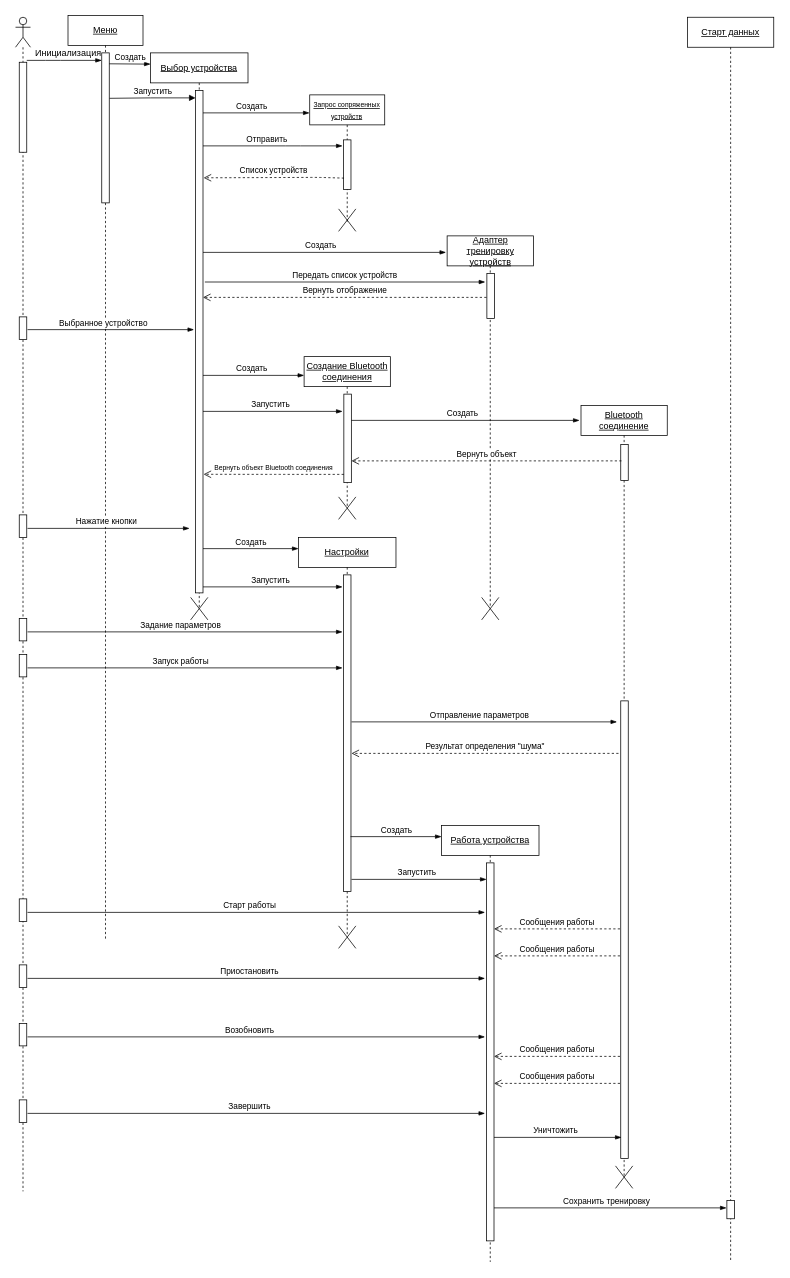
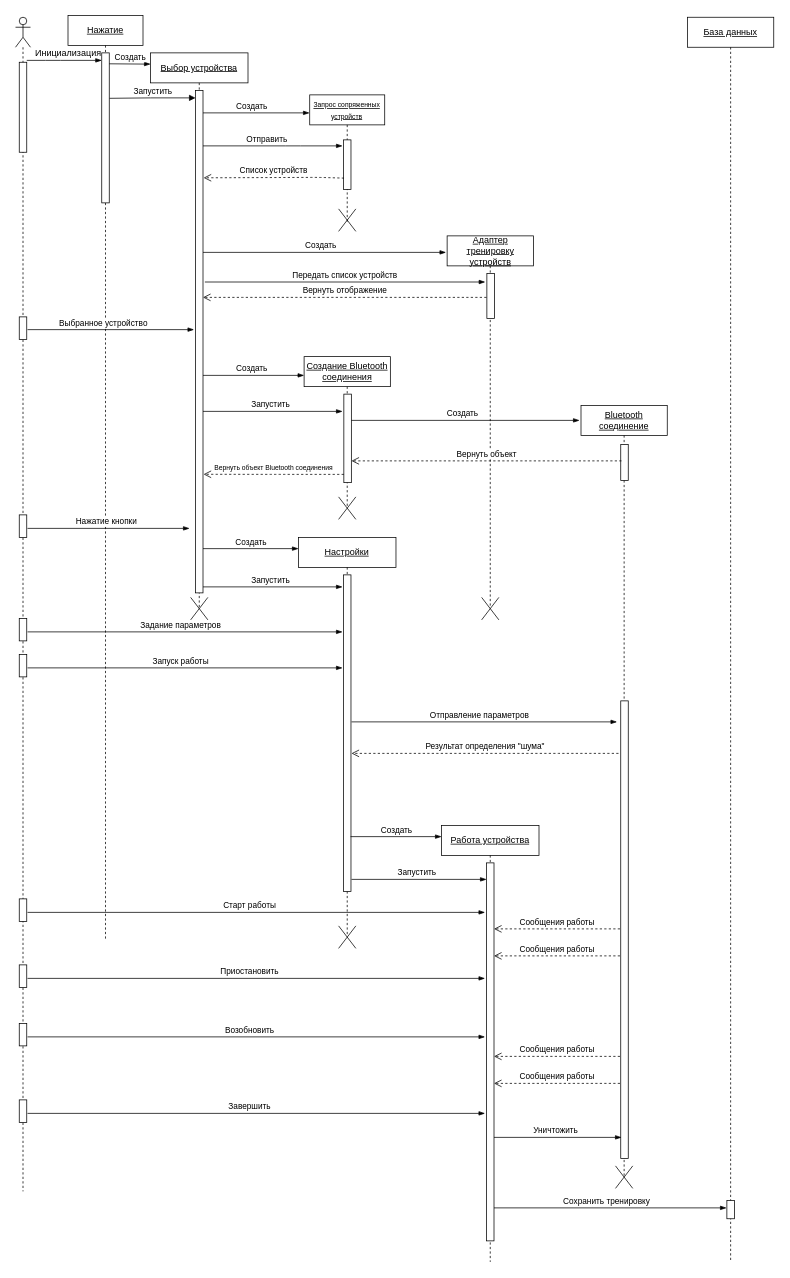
(105, 30) -> (105, 30)
(731, 33) -> (731, 33)
